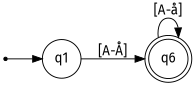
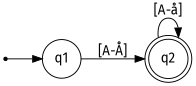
(168, 59) -> (168, 59)
